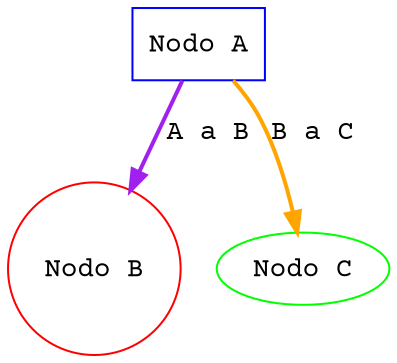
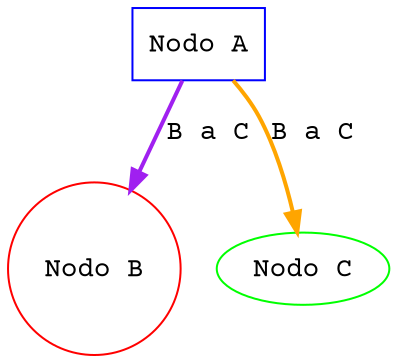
(209, 131) -> (209, 131)
